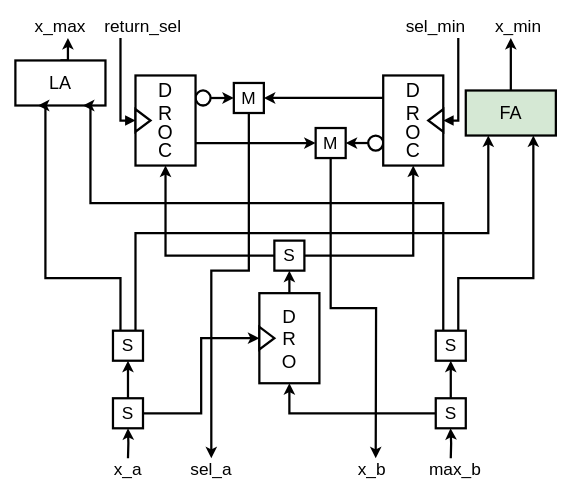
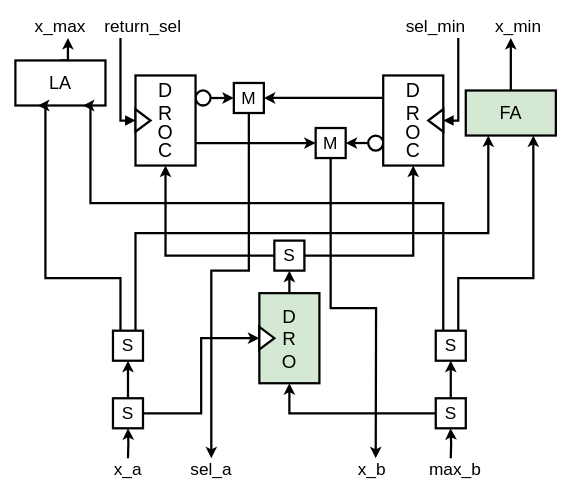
(289, 338) -> (289, 338)
